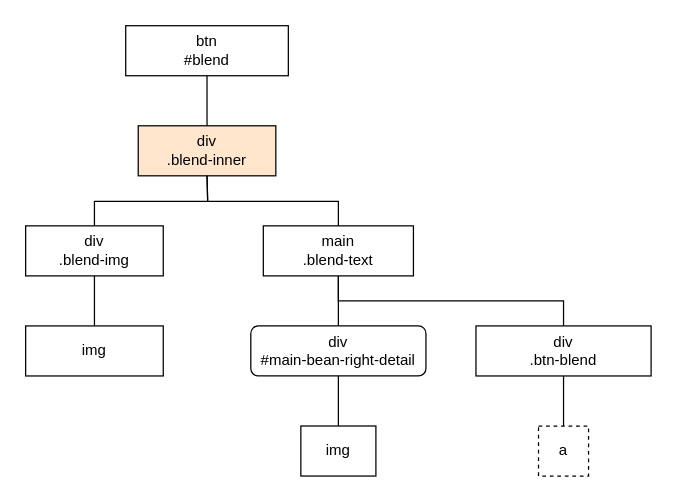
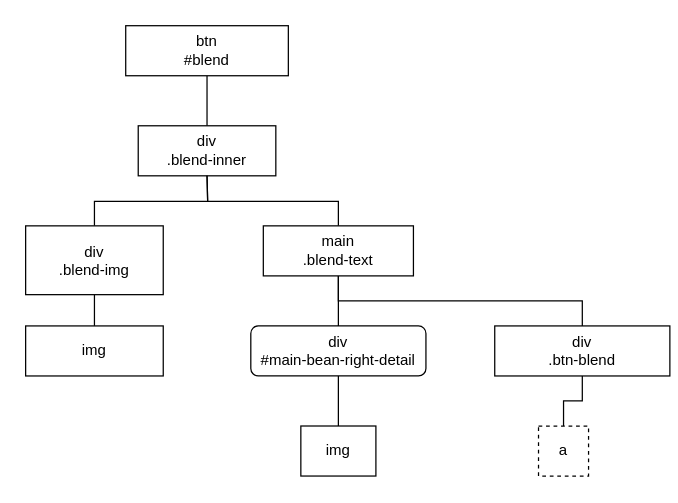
(207, 151) -> (207, 151)
(94, 251) -> (94, 260)
(563, 351) -> (582, 351)
